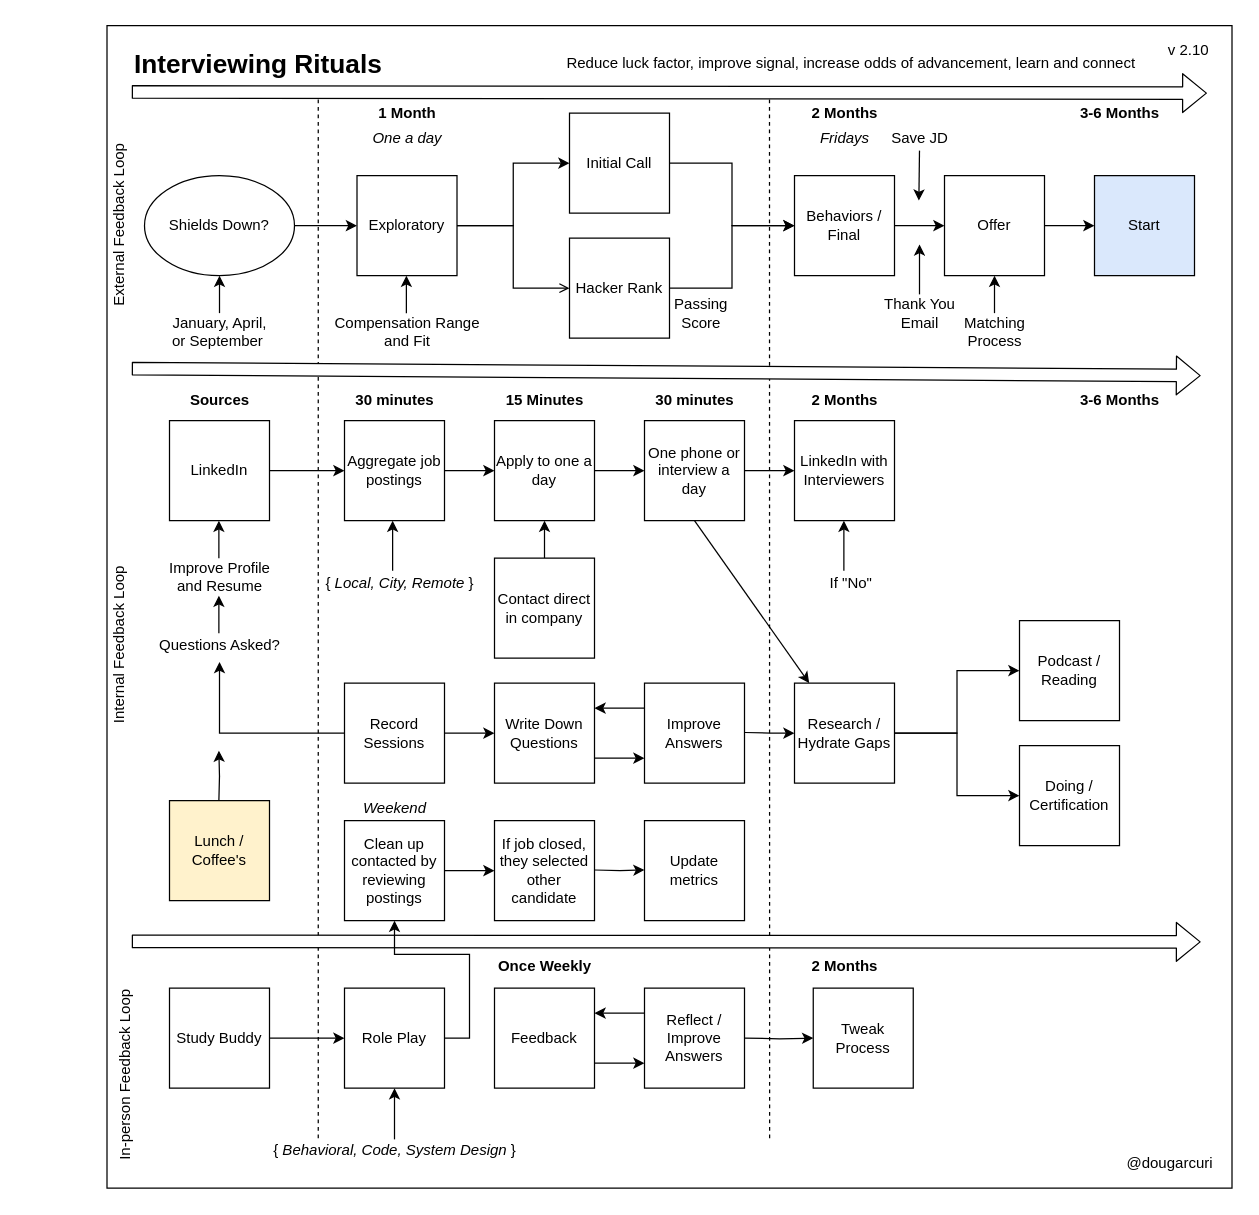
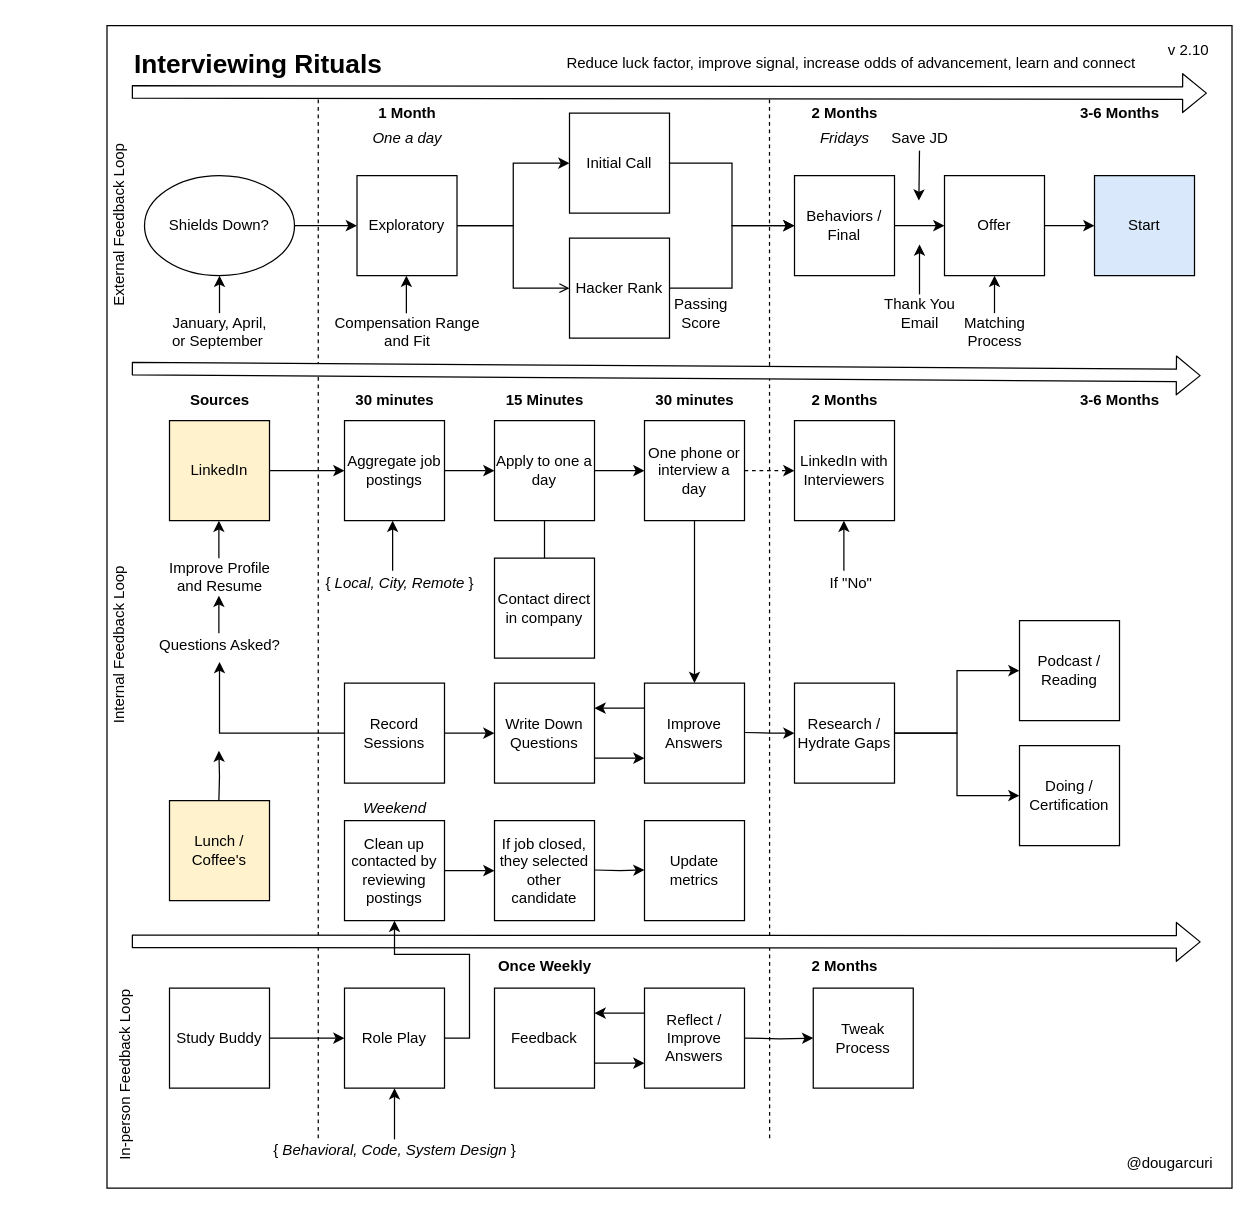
(219, 471) -> (219, 471)
(764, 471) -> (764, 471)
(544, 530) -> (544, 526)
(730, 572) -> (694, 598)
